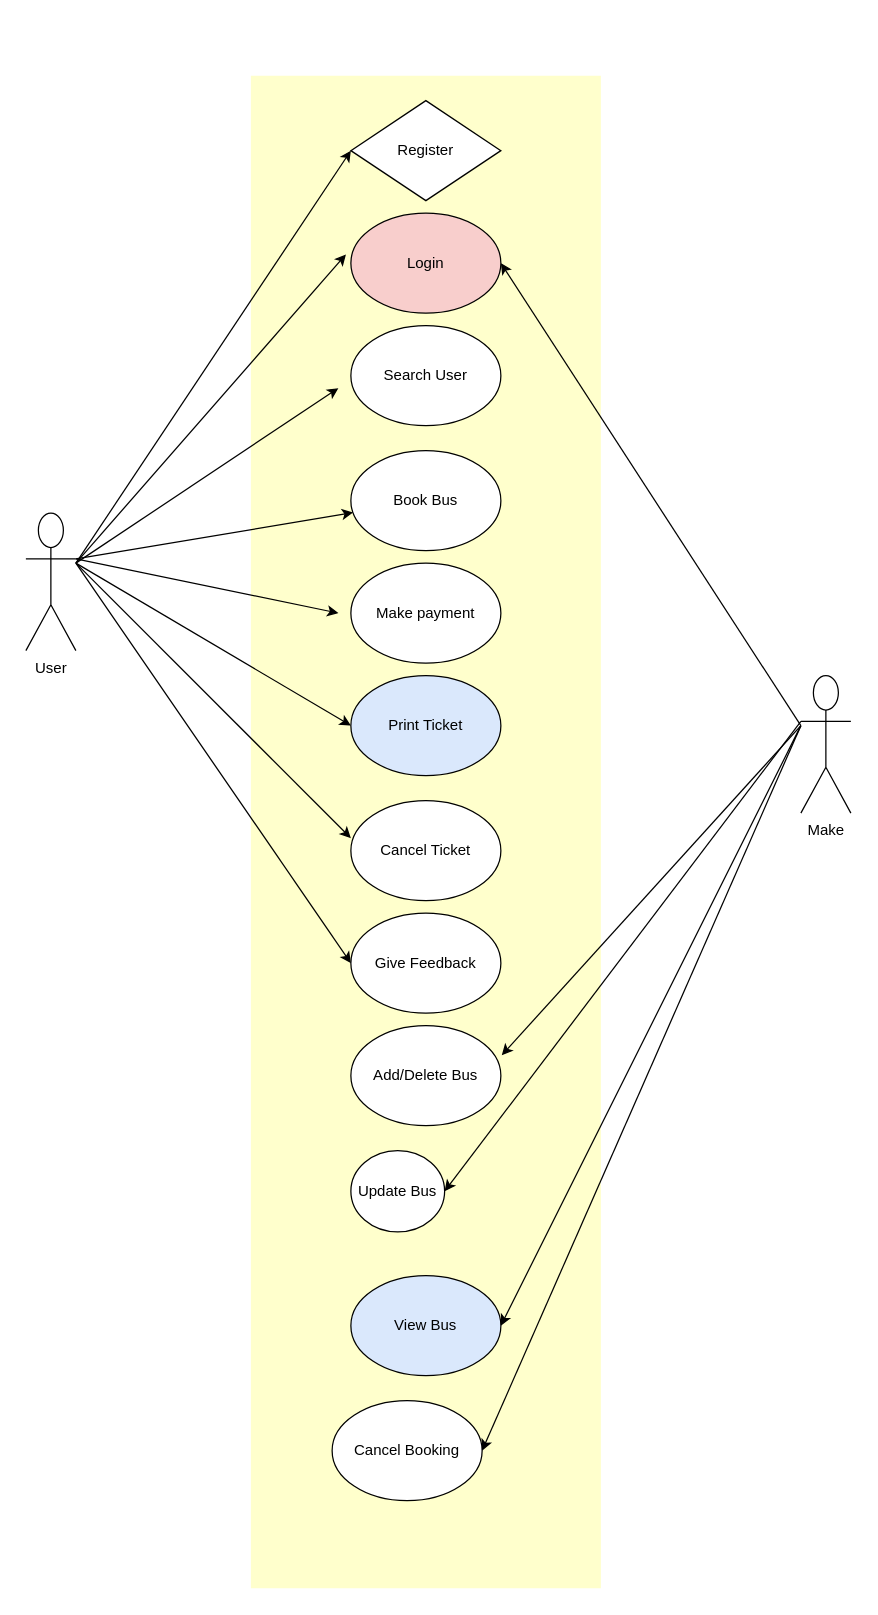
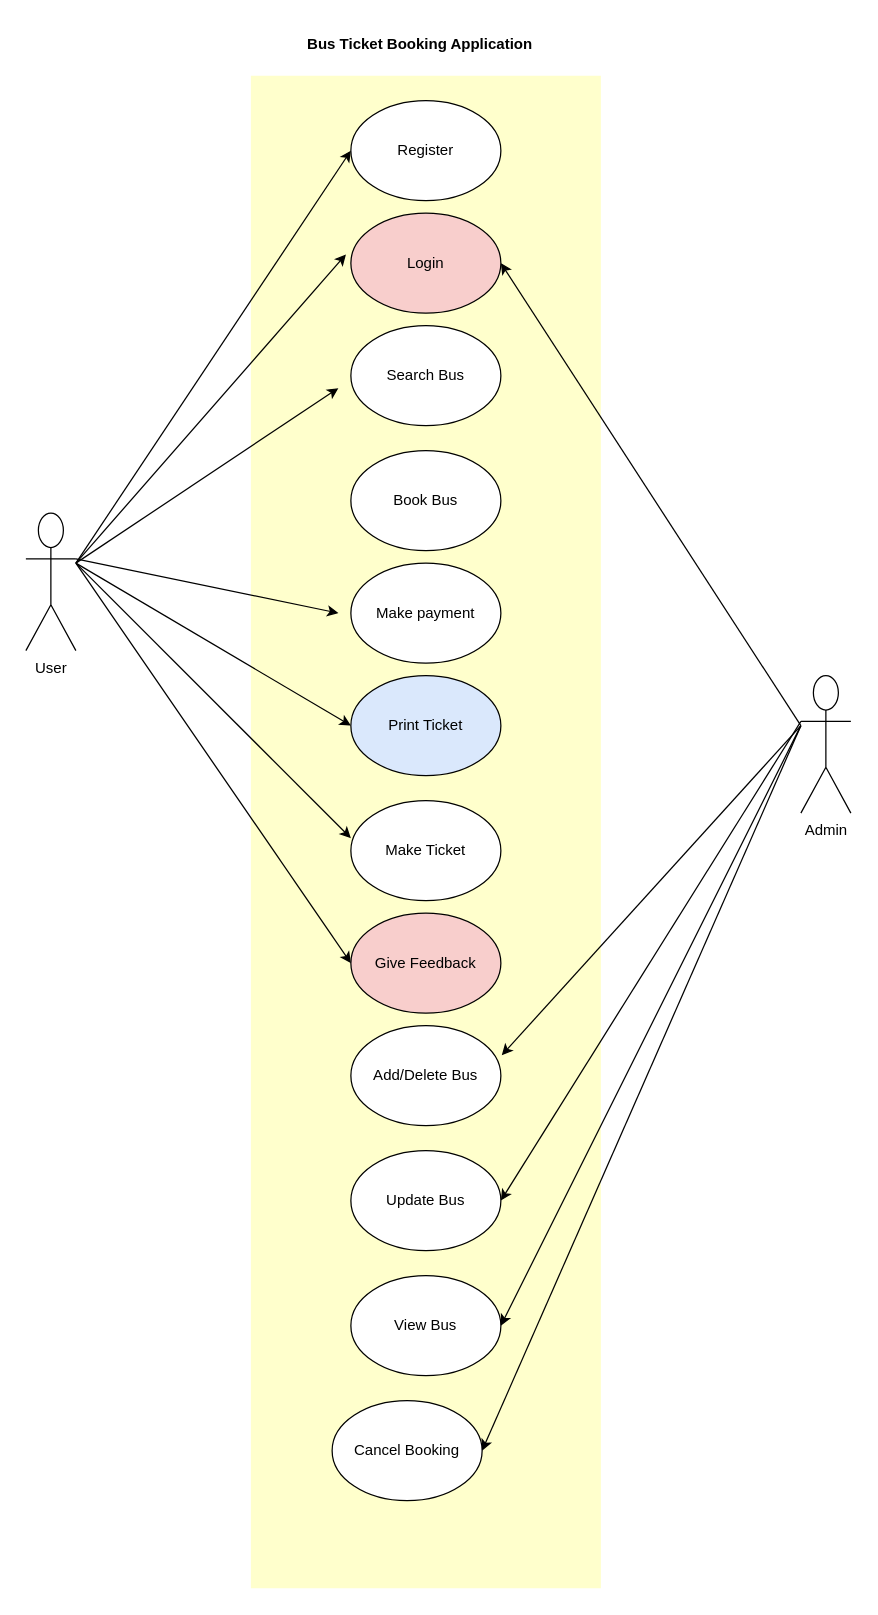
none -> (419, 44)
(426, 151) -> (426, 151)
(426, 376) -> (426, 376)
(217, 535) -> none
(826, 831) -> (826, 831)
(426, 851) -> (426, 851)
(426, 963) -> (426, 963)
(398, 1191) -> (426, 1201)
(426, 1326) -> (426, 1326)
